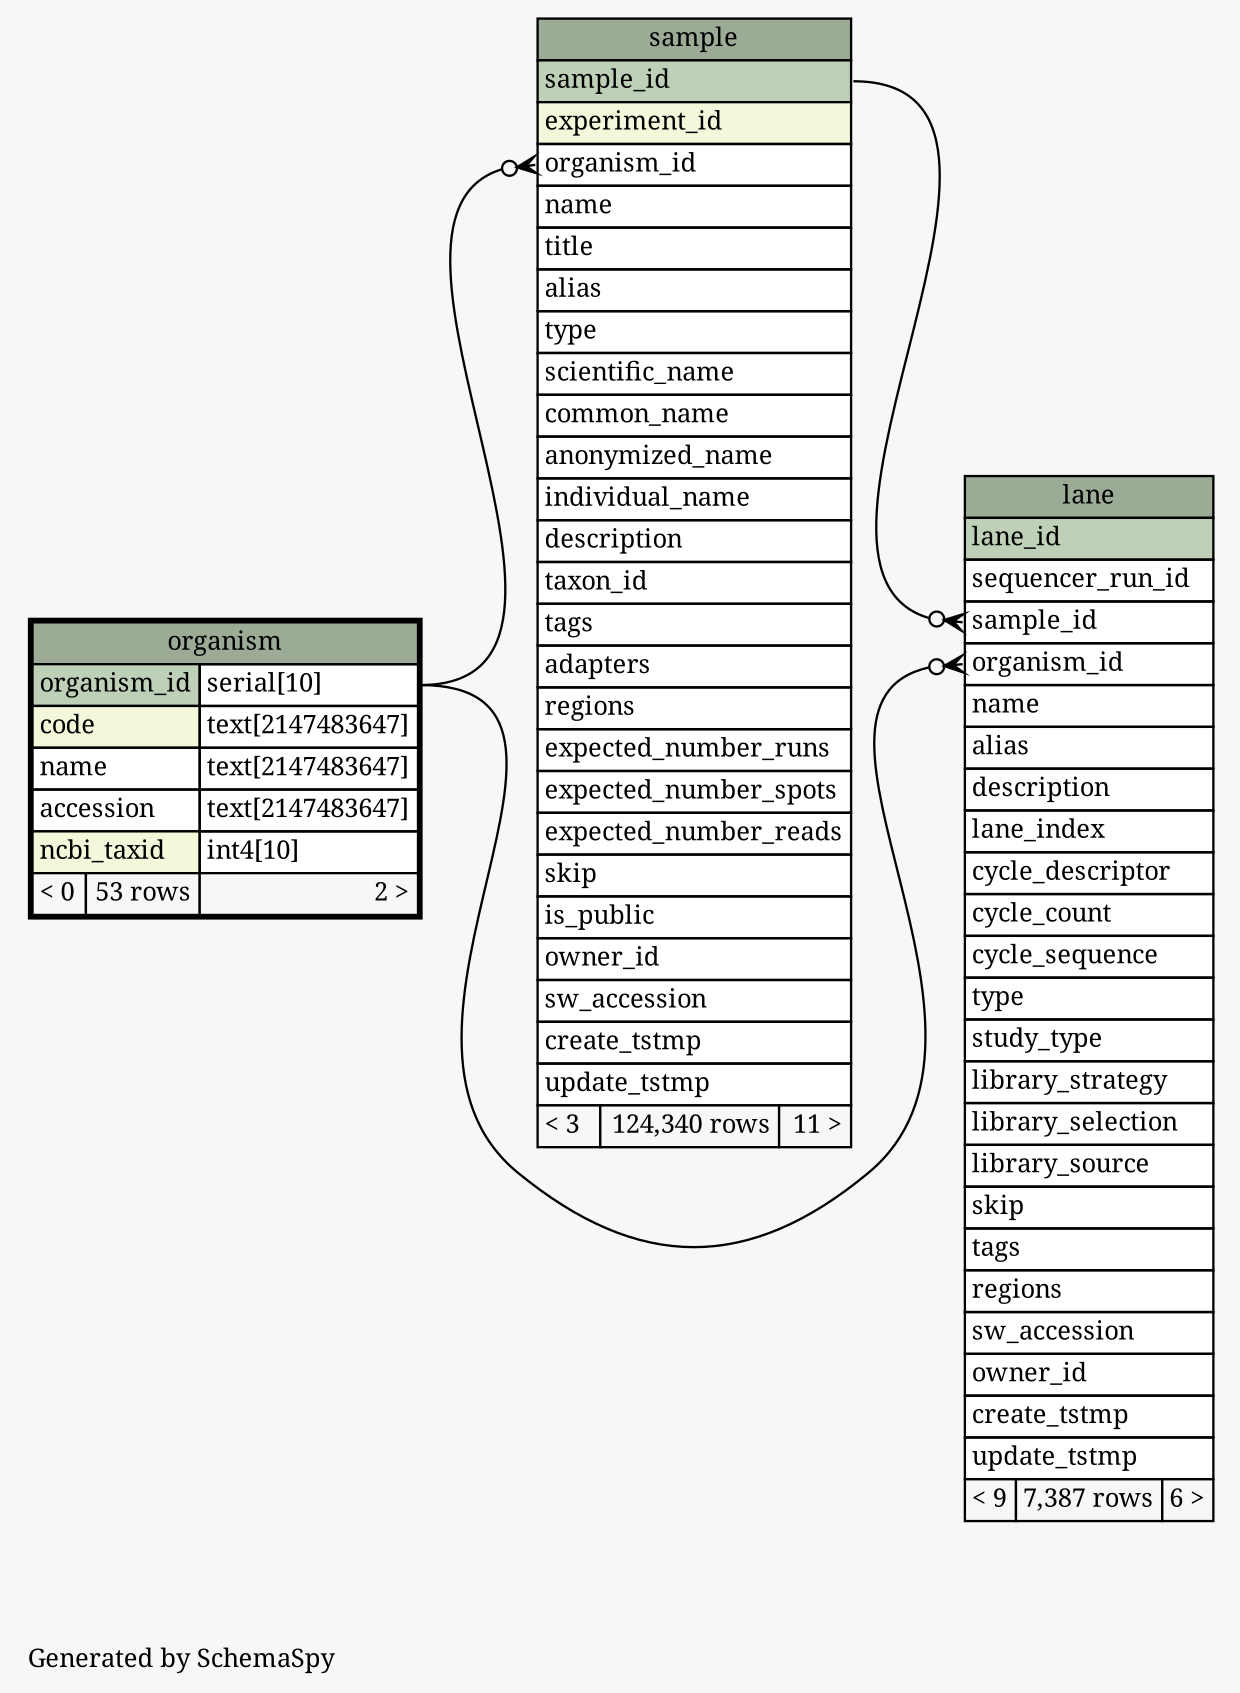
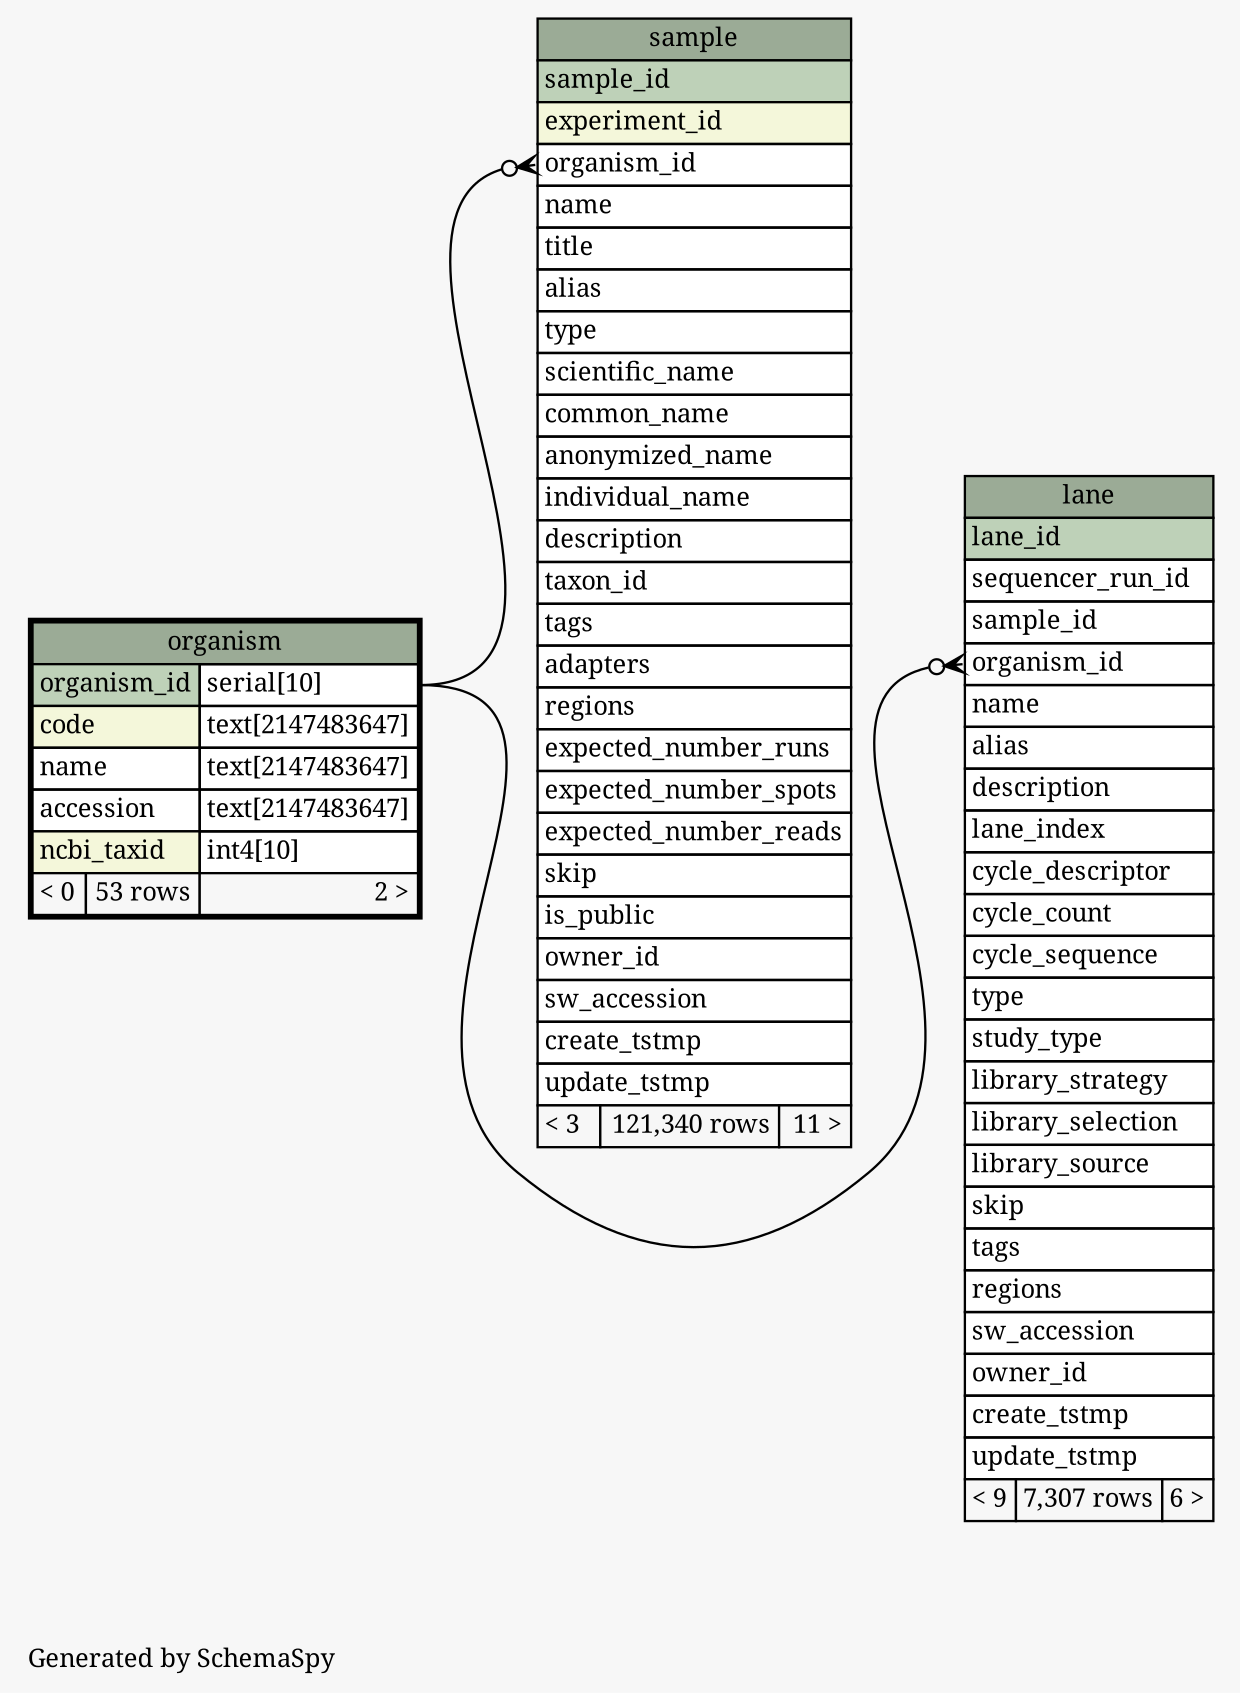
(912, 336) -> none
(692, 1125) -> (692, 1125)
(1089, 1499) -> (1089, 1499)
